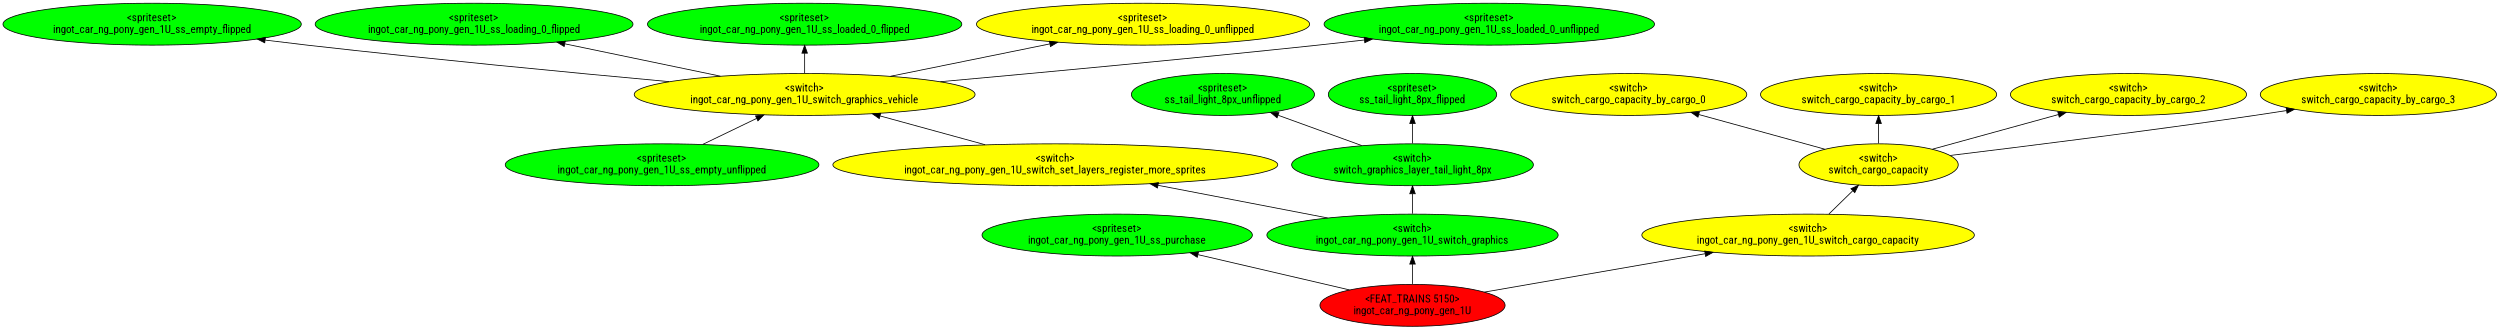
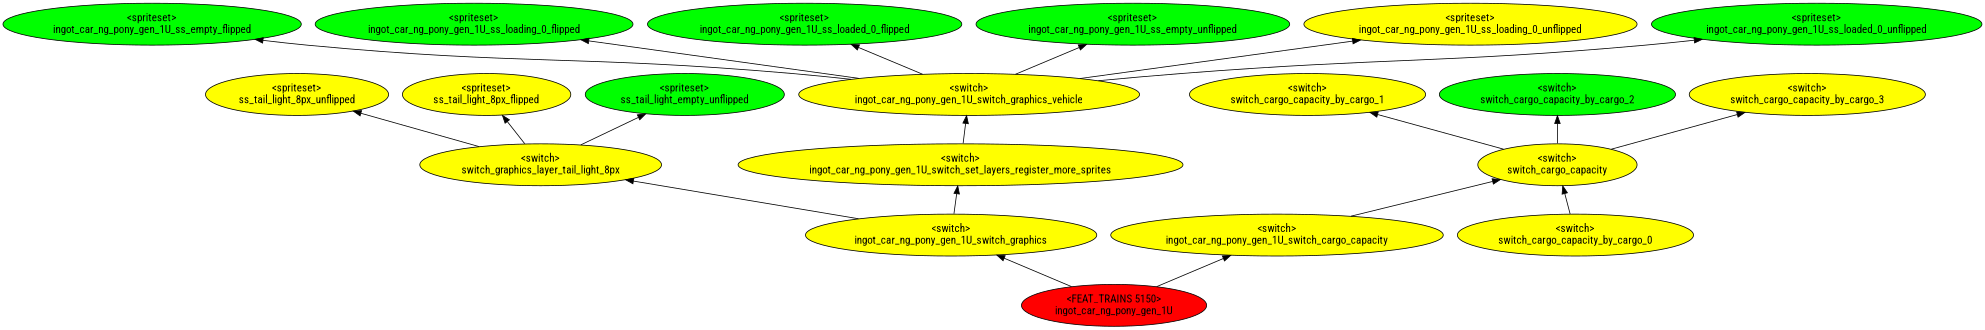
none -> (685, 94)
(1223, 94) -> (297, 94)
(1413, 94) -> (487, 94)
(2128, 94) -> (1557, 94)
(730, 131) -> (1047, 61)
(1762, 132) -> (1567, 204)
(1413, 165) -> (541, 165)
(1117, 235) -> none
(1413, 235) -> (951, 235)
